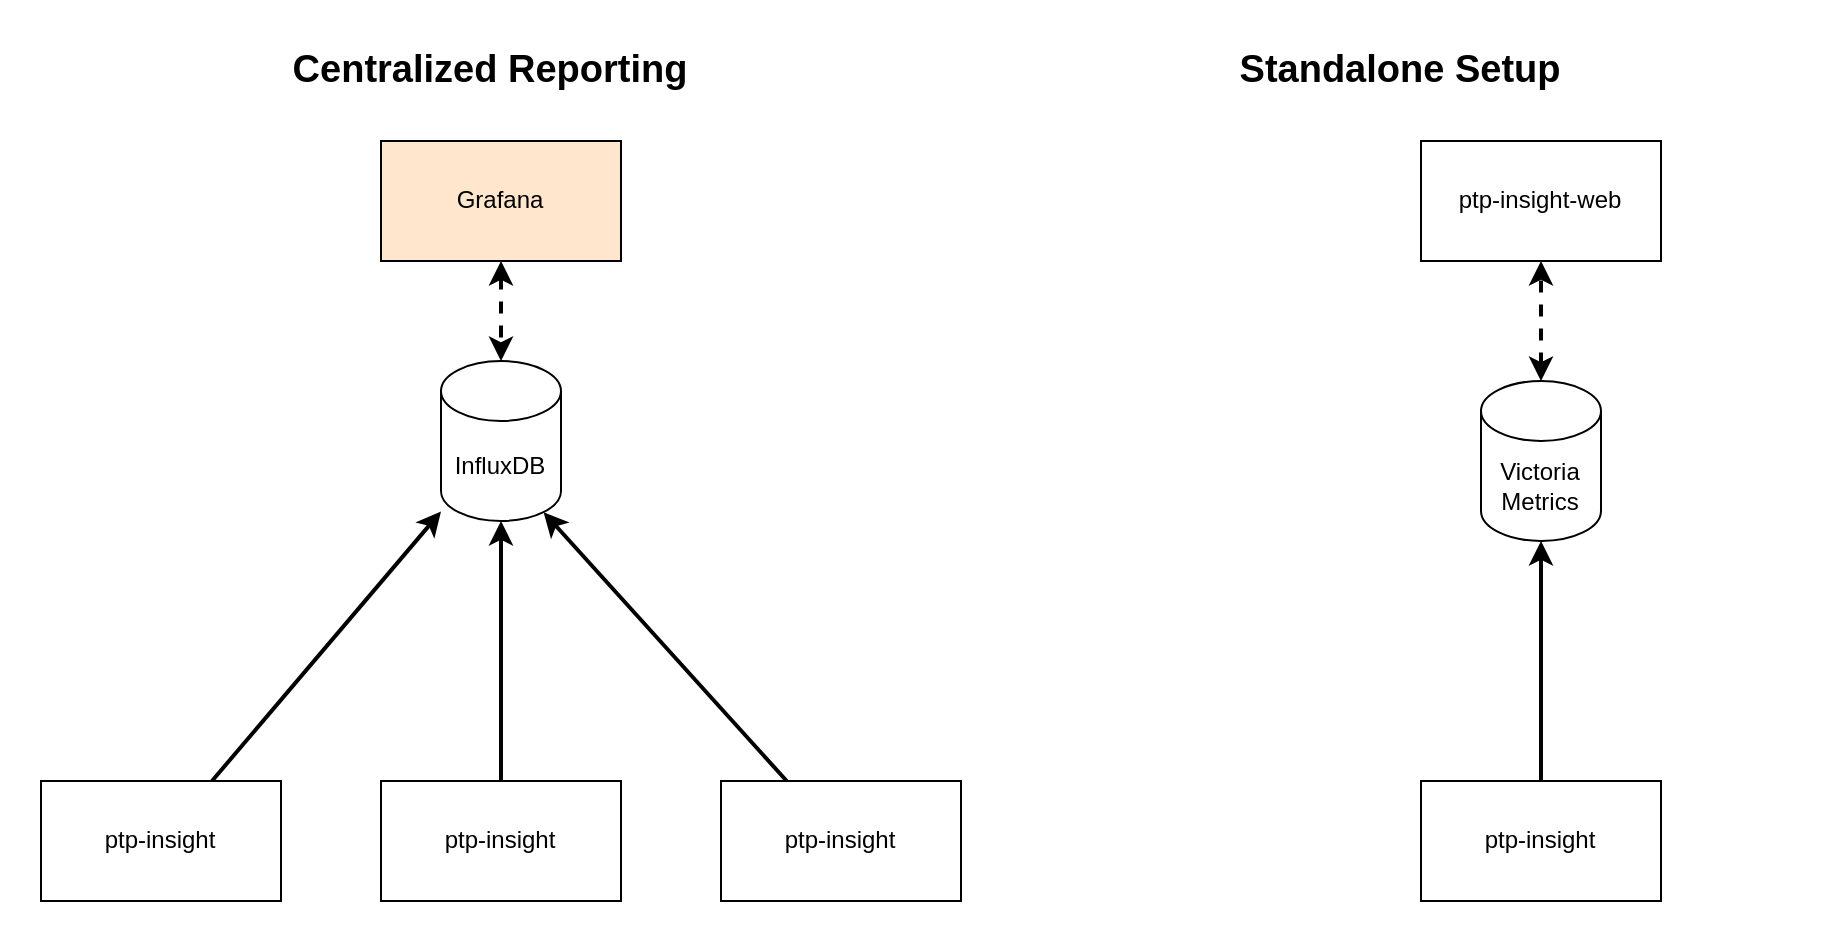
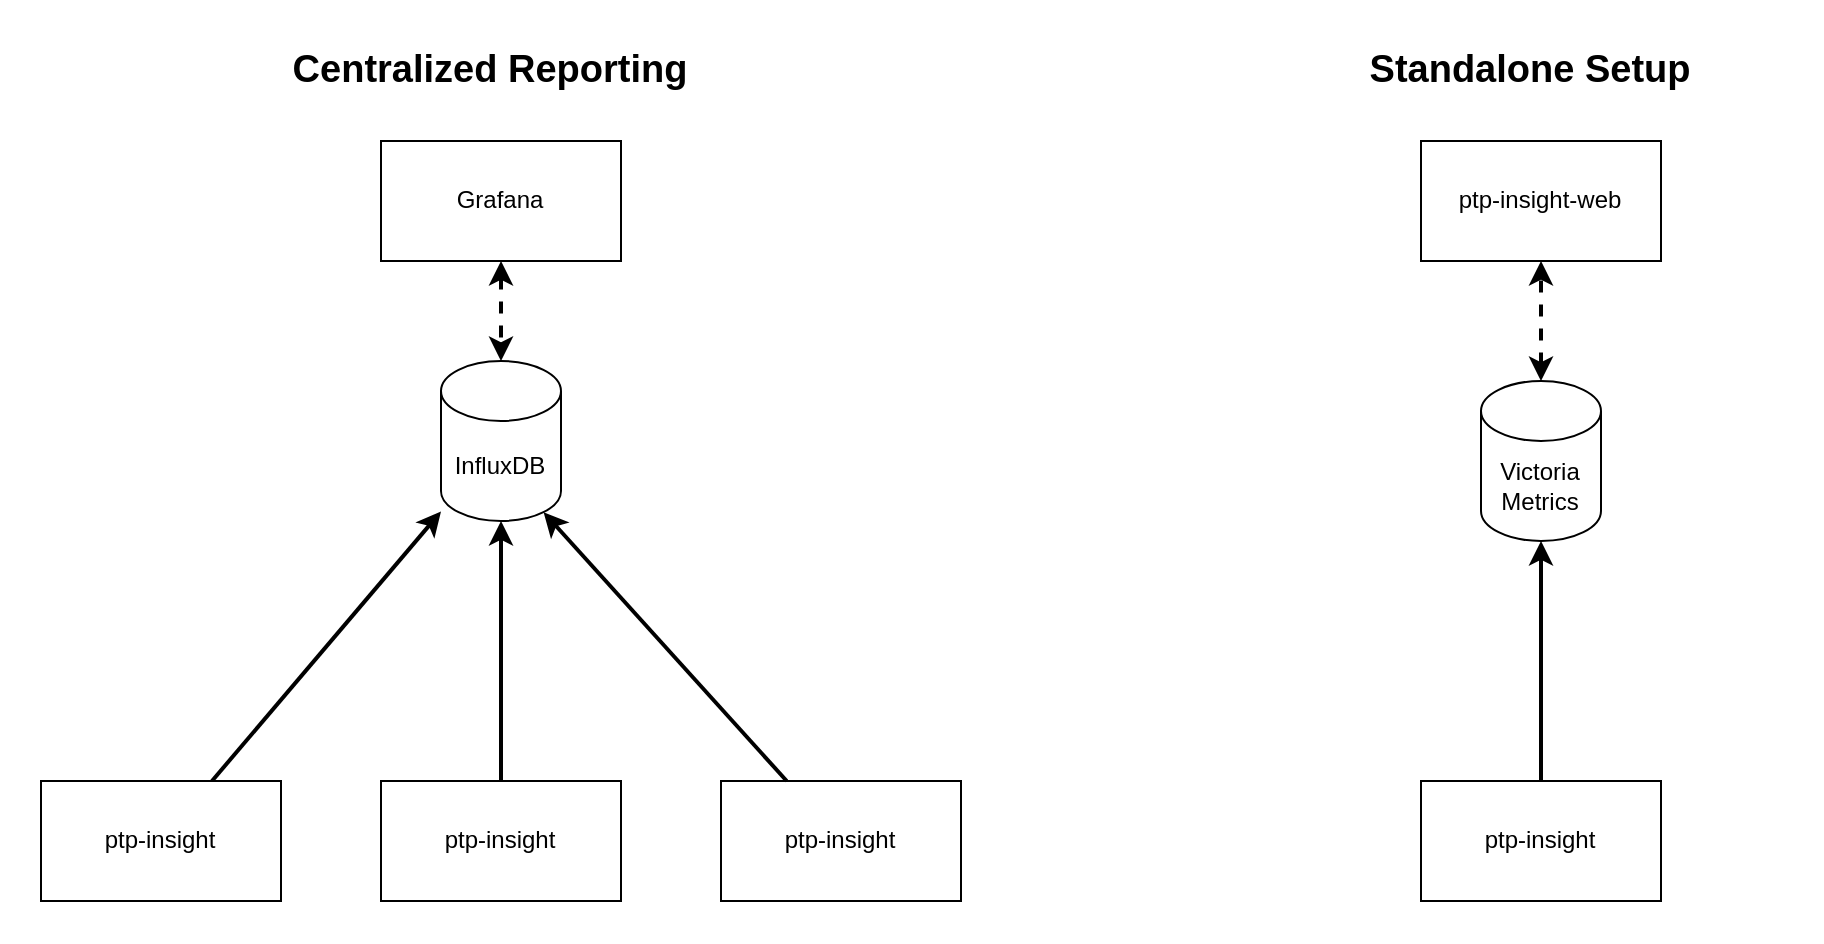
(1401, 71) -> (1531, 71)
(501, 201) -> (501, 201)
